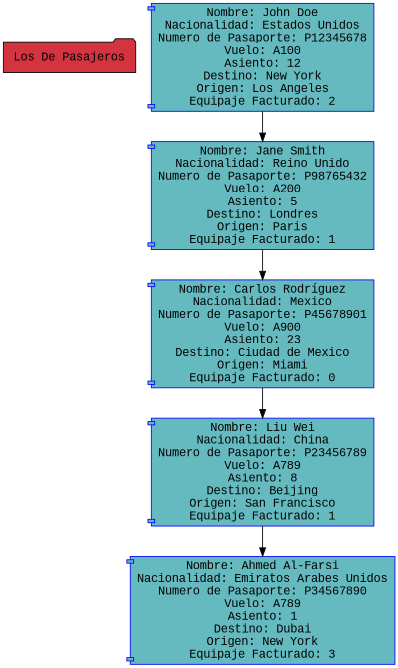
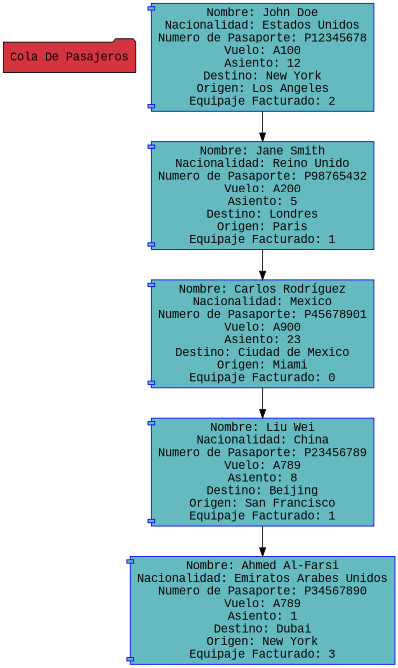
(70, 57) -> (70, 57)
